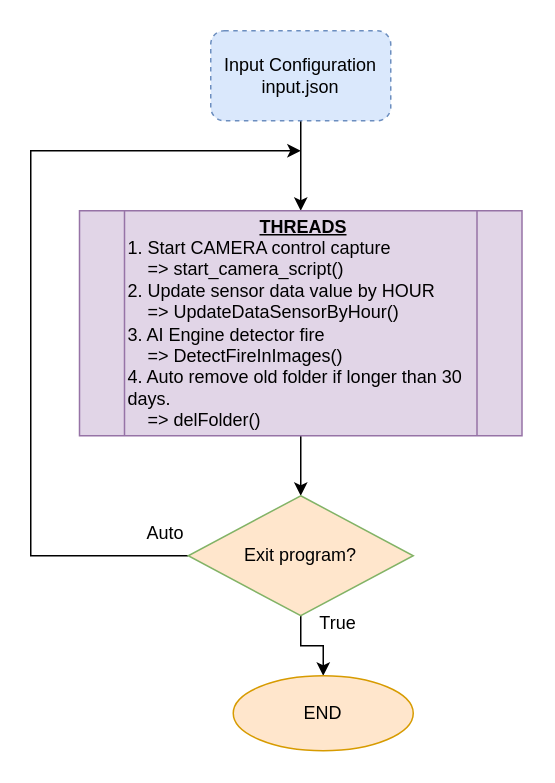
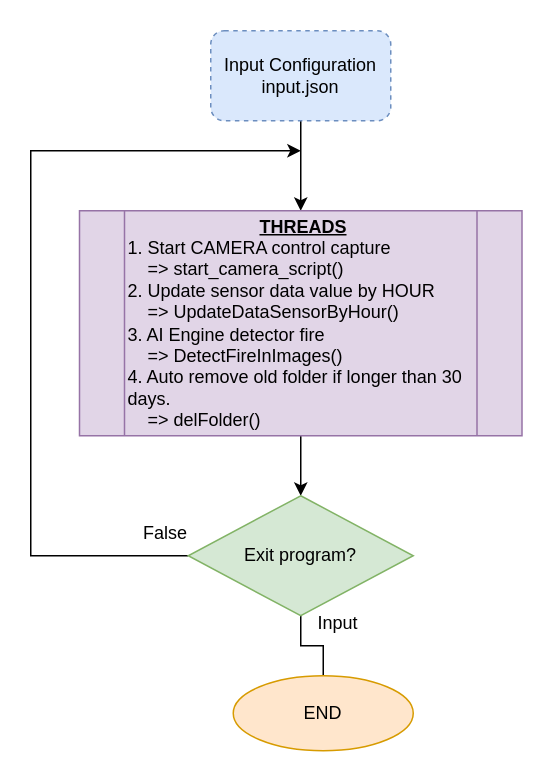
(166, 533) -> (166, 533)
(301, 556) -> (301, 556)
(338, 623) -> (338, 623)
(323, 664) -> (323, 668)
